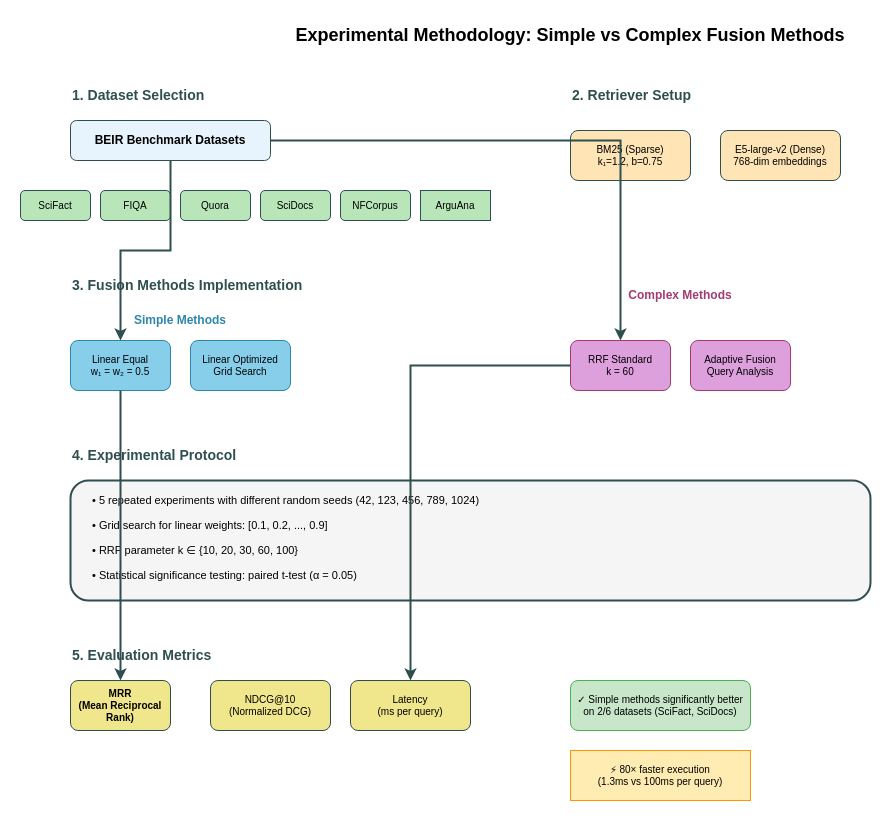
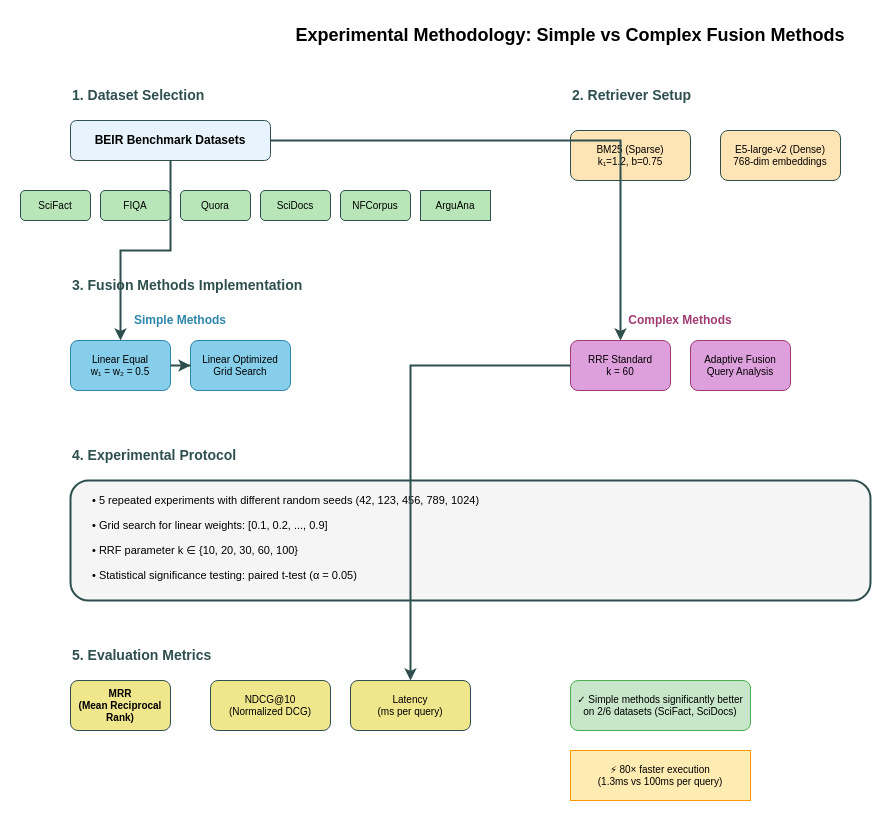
(681, 296) -> (681, 321)
(121, 531) -> (186, 366)
